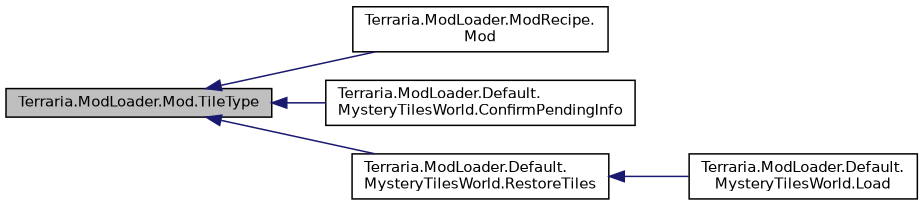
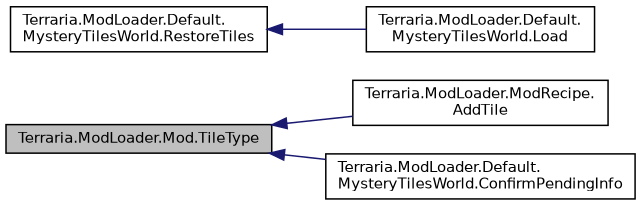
(480, 29) -> (480, 103)
(298, 137) -> none
